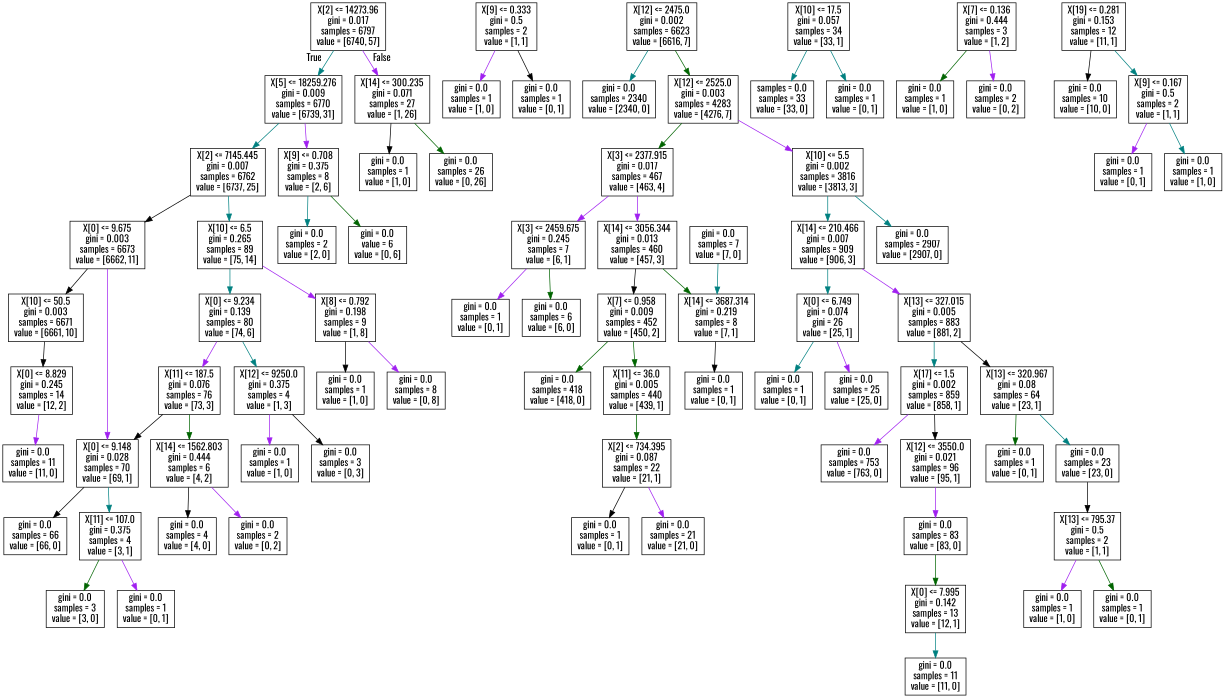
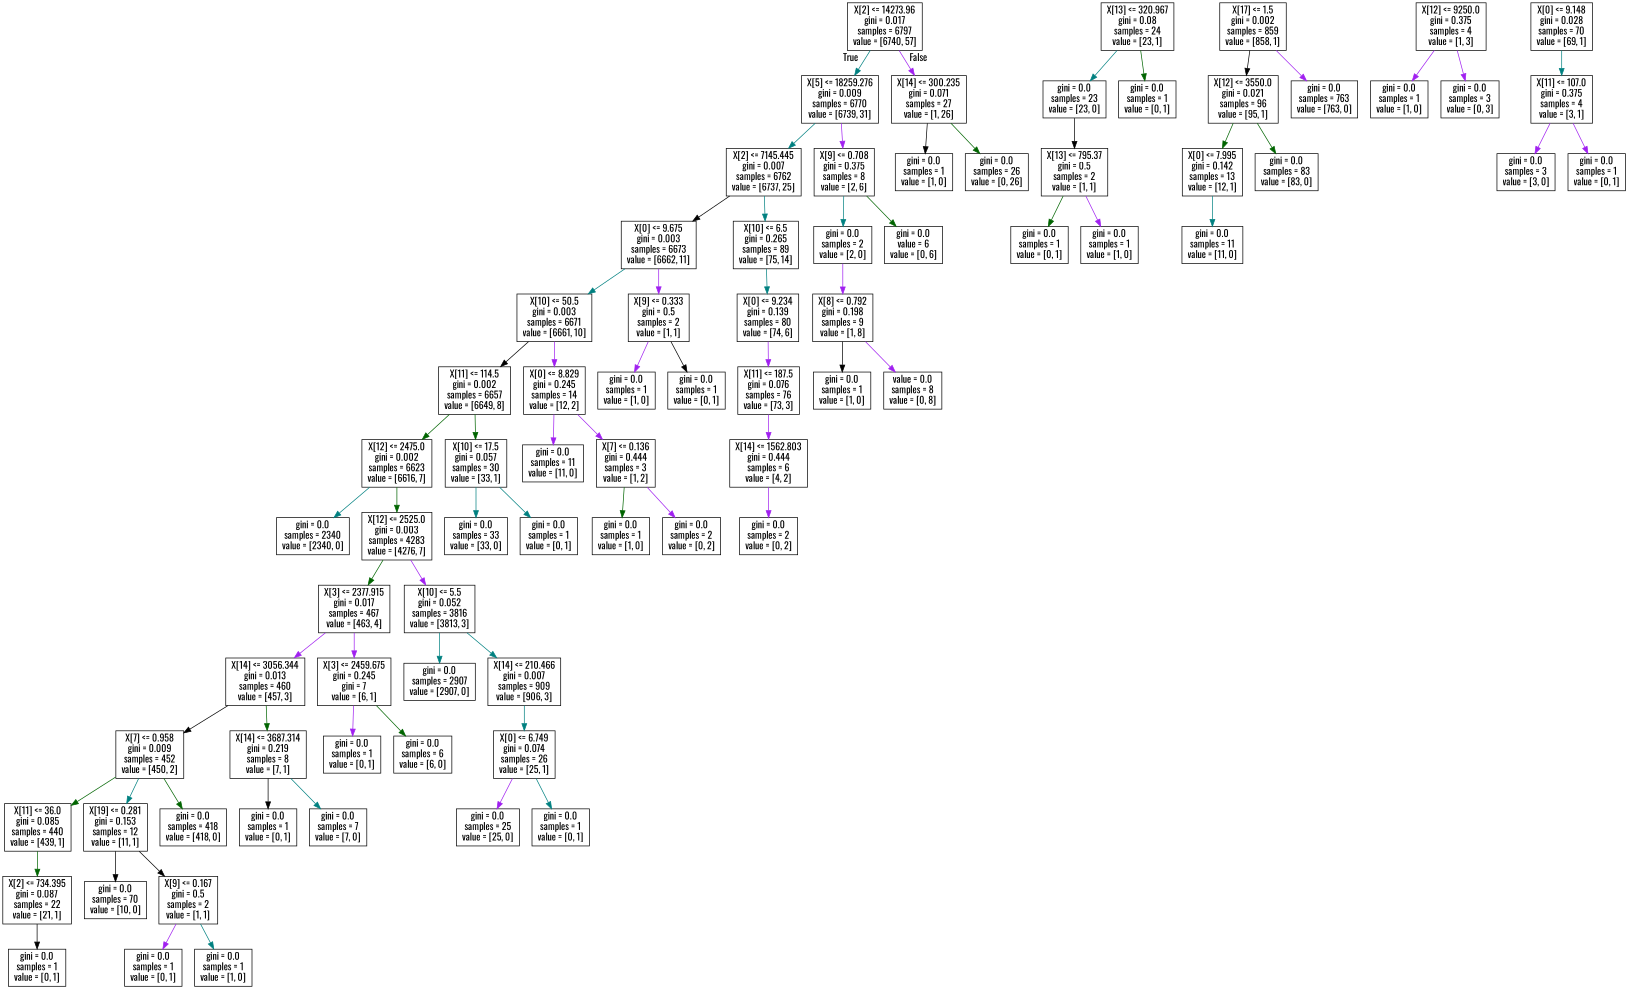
(819, 27) -> (476, 463)
(1123, 60) -> (149, 861)
(782, 99) -> (476, 536)
(1085, 99) -> (115, 900)
(828, 172) -> (440, 609)
(548, 245) -> (354, 682)
(718, 275) -> (303, 791)
(79, 279) -> (609, 279)
(286, 280) -> (843, 275)
(828, 318) -> (524, 755)
(934, 318) -> none
(44, 351) -> (554, 351)
(107, 351) -> (659, 278)
(248, 351) -> none
(416, 391) -> (913, 391)
none -> (475, 391)
(637, 391) -> (38, 827)
(1017, 391) -> (1138, 27)
(189, 423) -> (769, 423)
none -> (588, 424)
(151, 425) -> none
(305, 427) -> (1460, 62)
(854, 463) -> (1324, 99)
(936, 499) -> (1265, 135)
(35, 536) -> none
(187, 536) -> none
(673, 536) -> none
(936, 566) -> (1229, 132)
(93, 572) -> (1544, 135)
none -> (134, 788)
